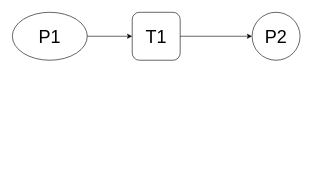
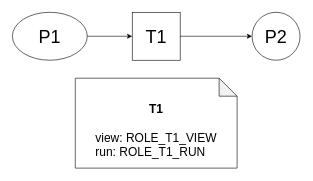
(156, 36) -> (156, 36)
none -> (156, 123)
